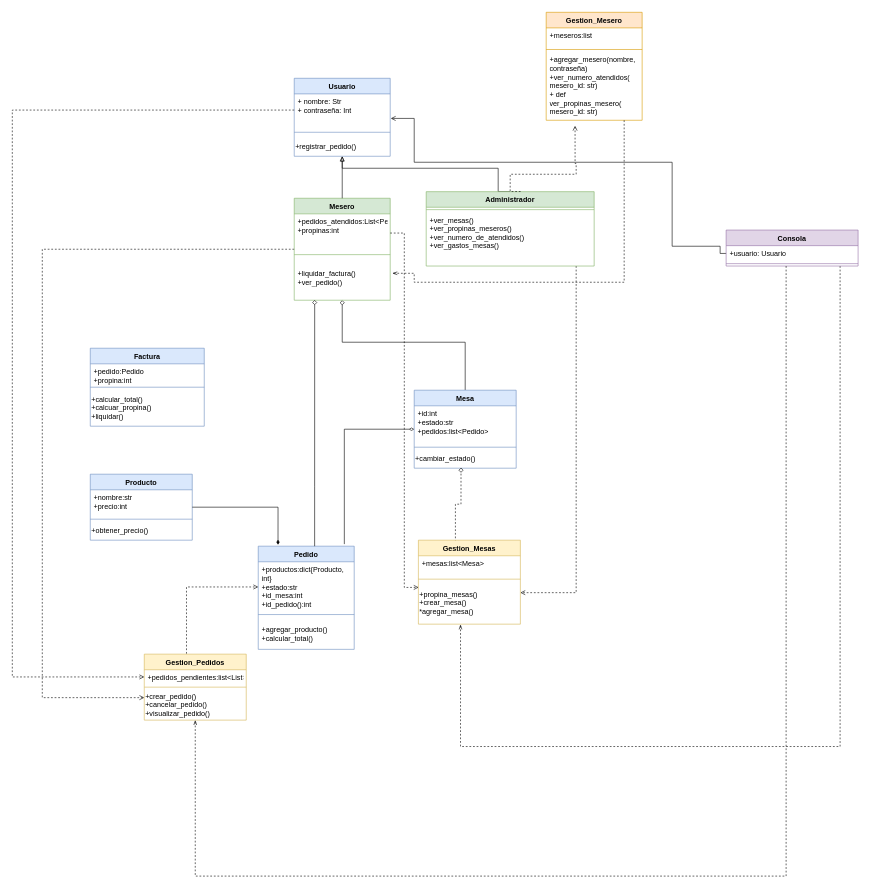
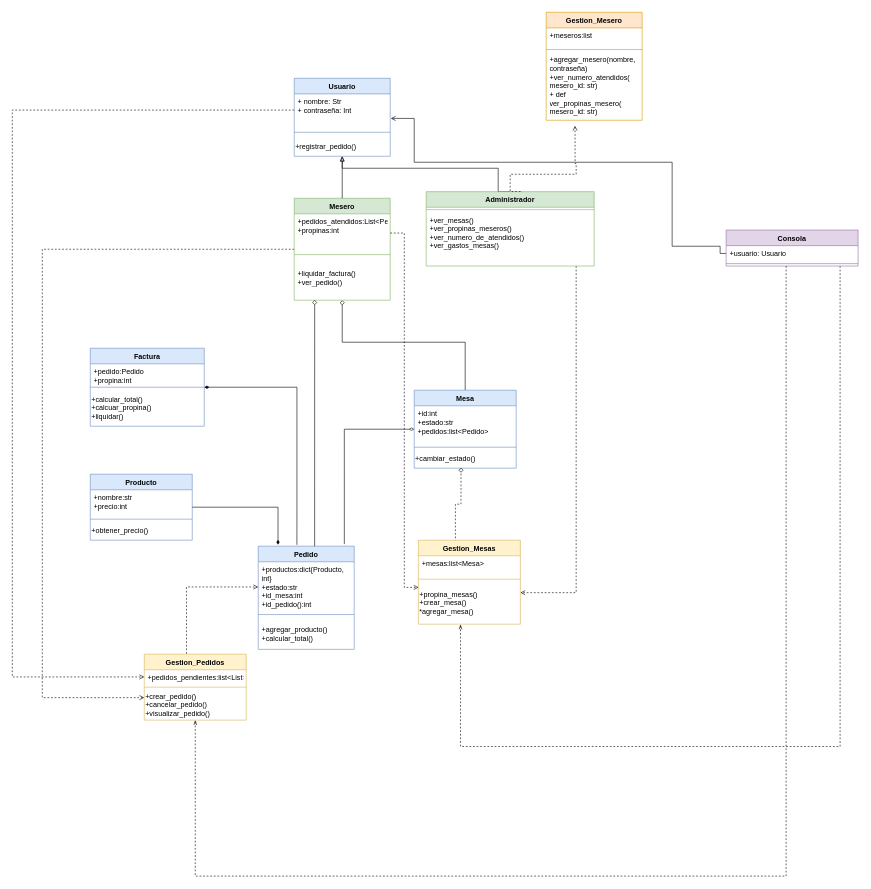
(585, 282) -> none
none -> (296, 387)
